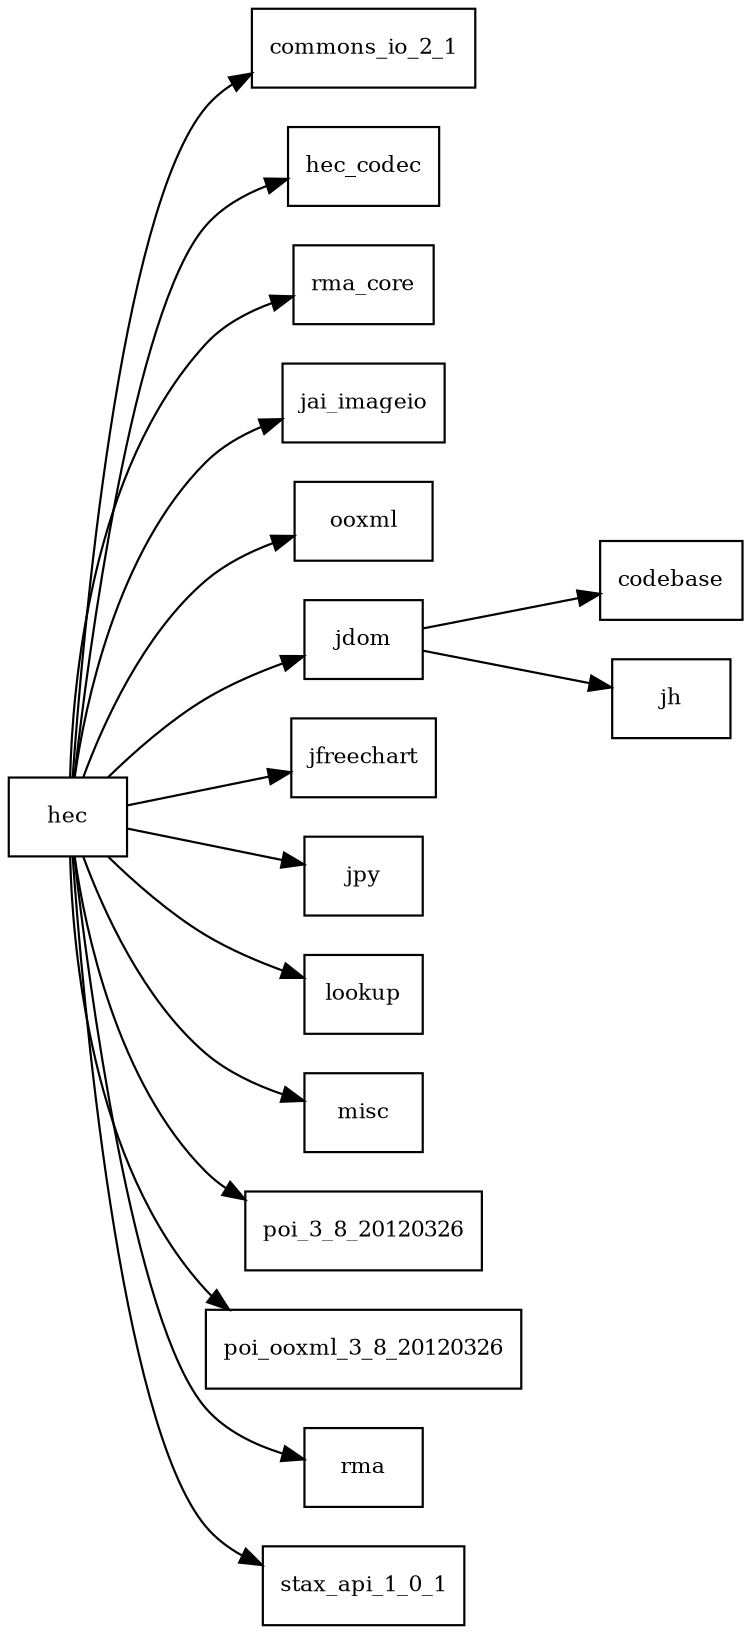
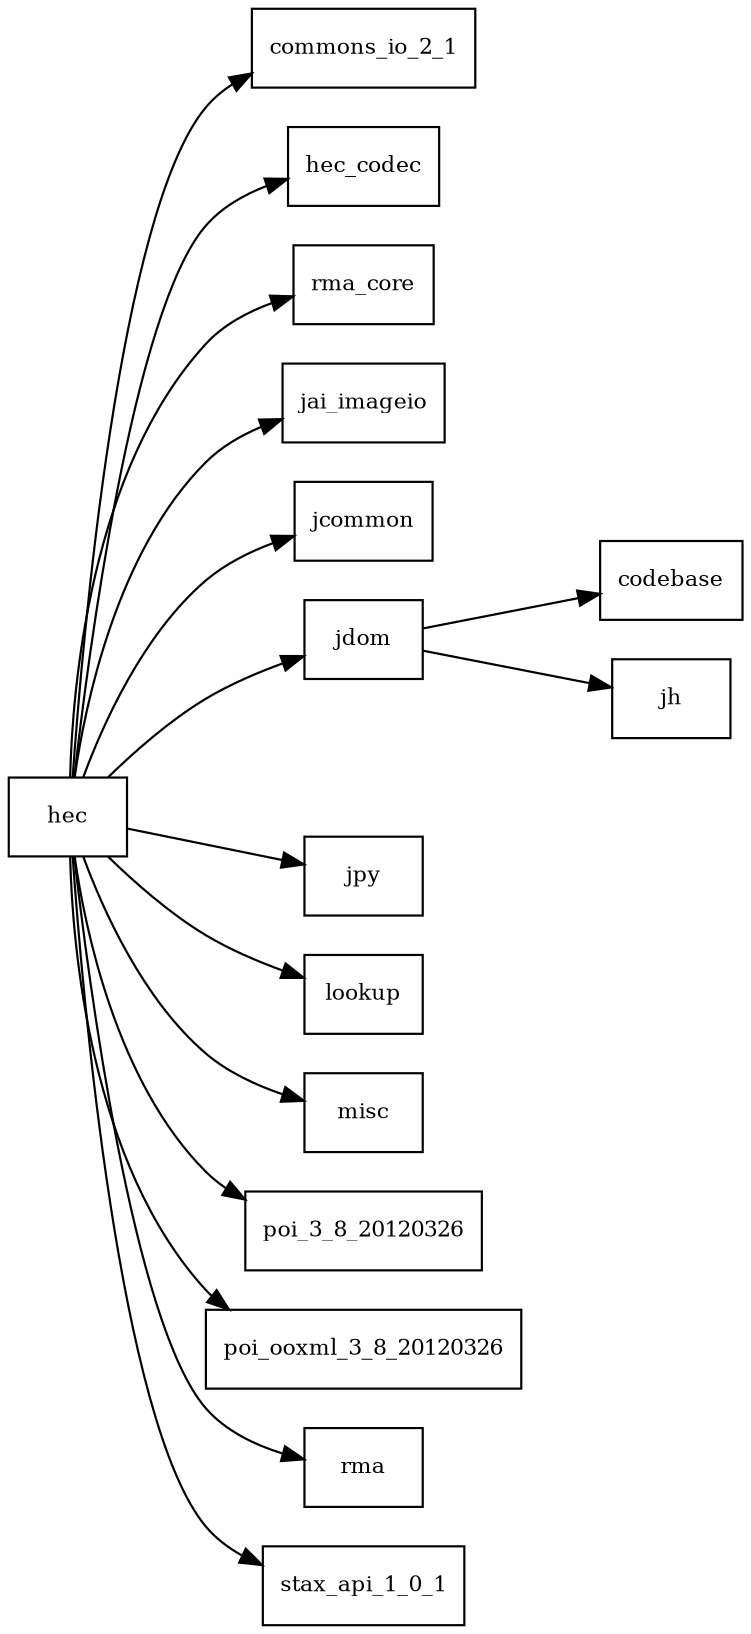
(364, 521) -> (364, 521)
(364, 758) -> none
